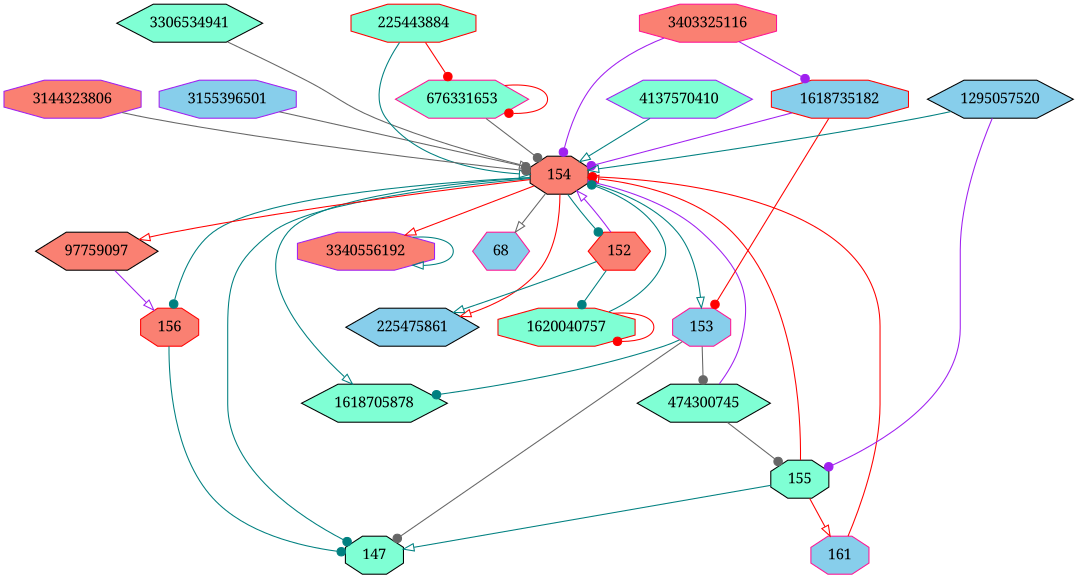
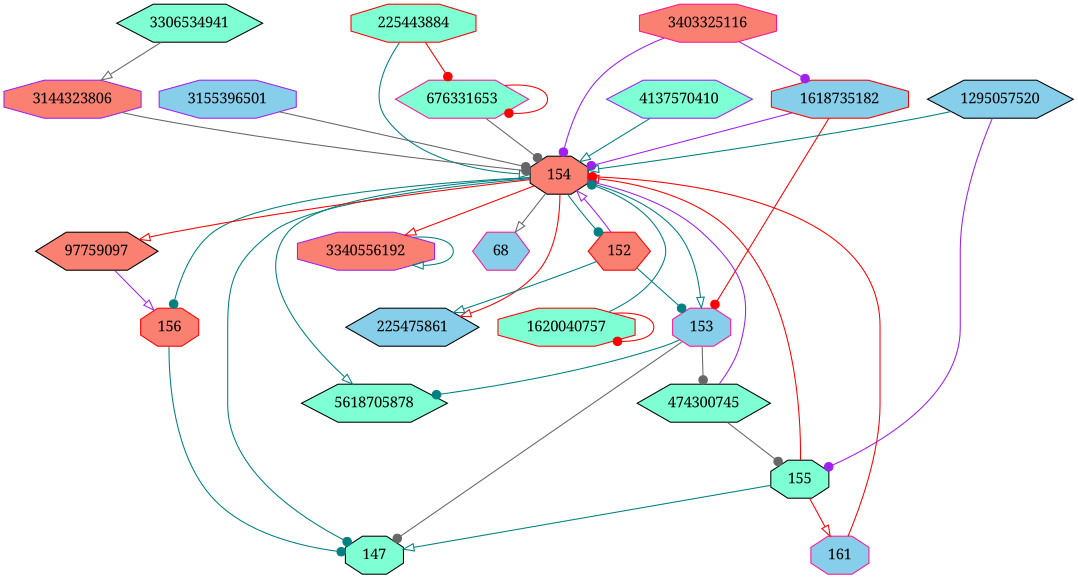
(369, 115) -> (136, 58)
(595, 286) -> (657, 287)
(374, 403) -> (374, 403)
